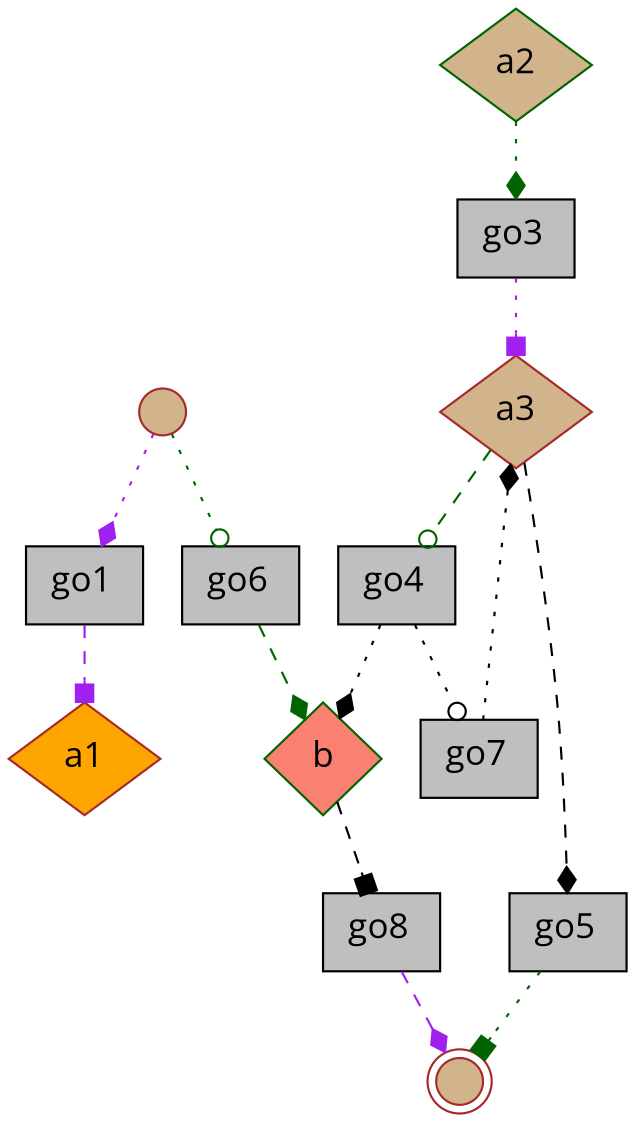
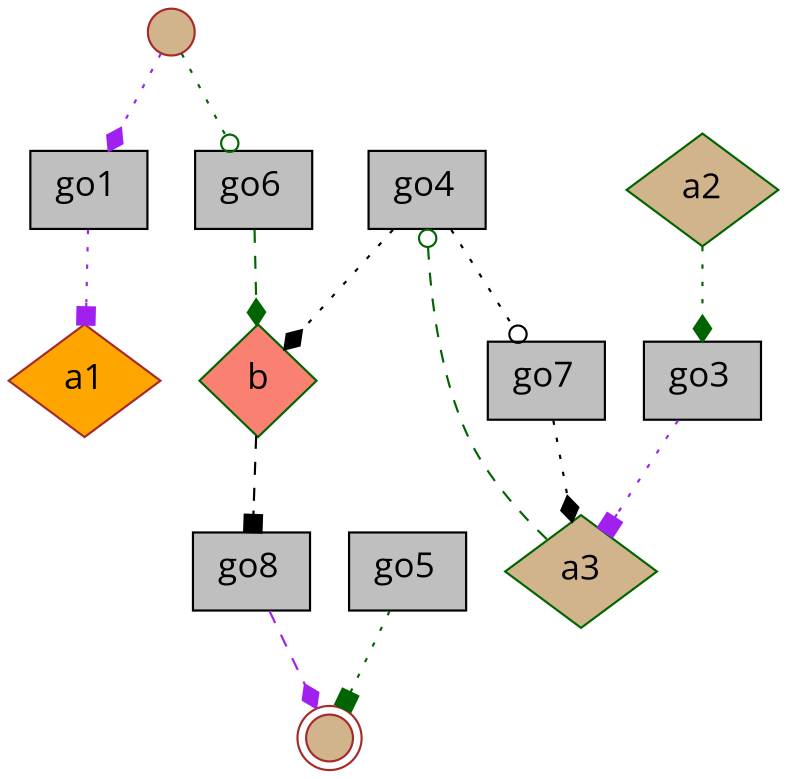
(516, 412) -> (581, 571)
(85, 653) -> (87, 266)
(553, 664) -> none
